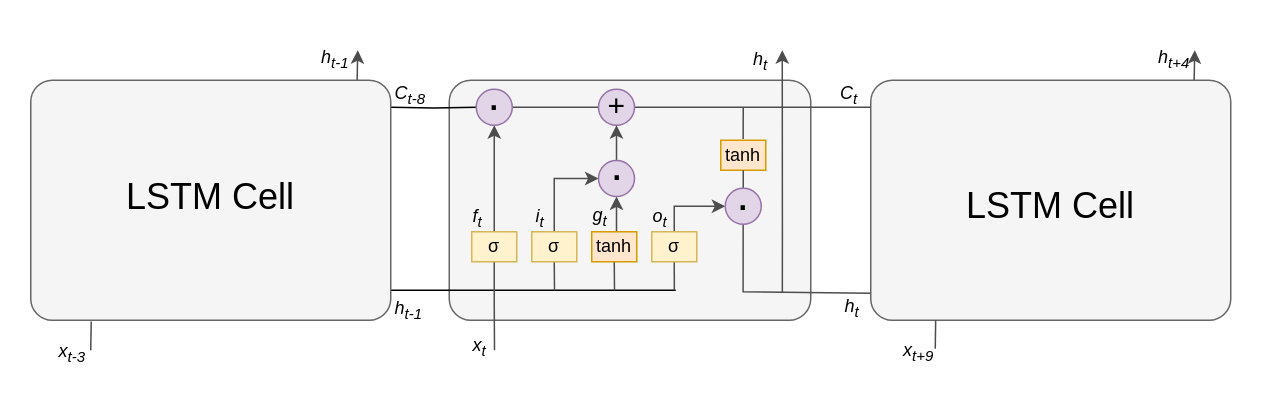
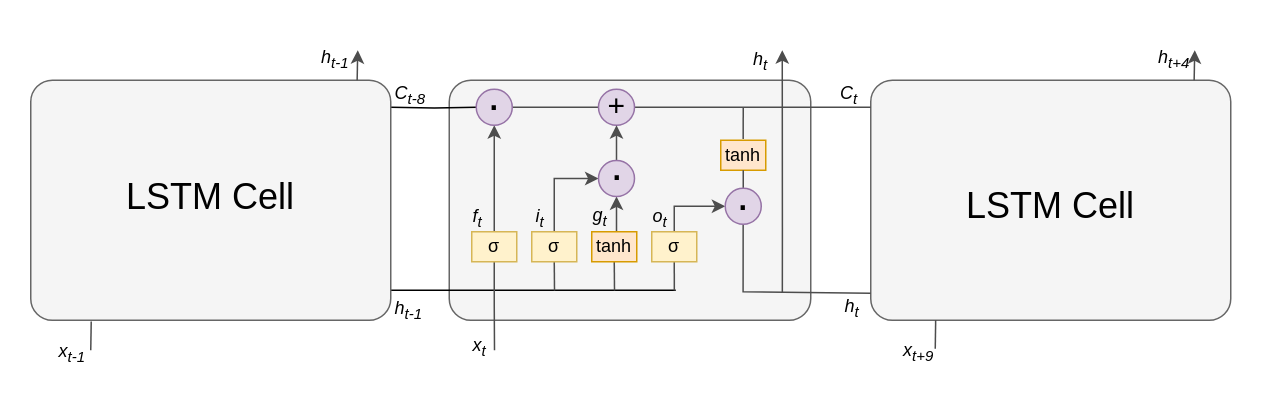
(93, 347) -> (93, 347)
